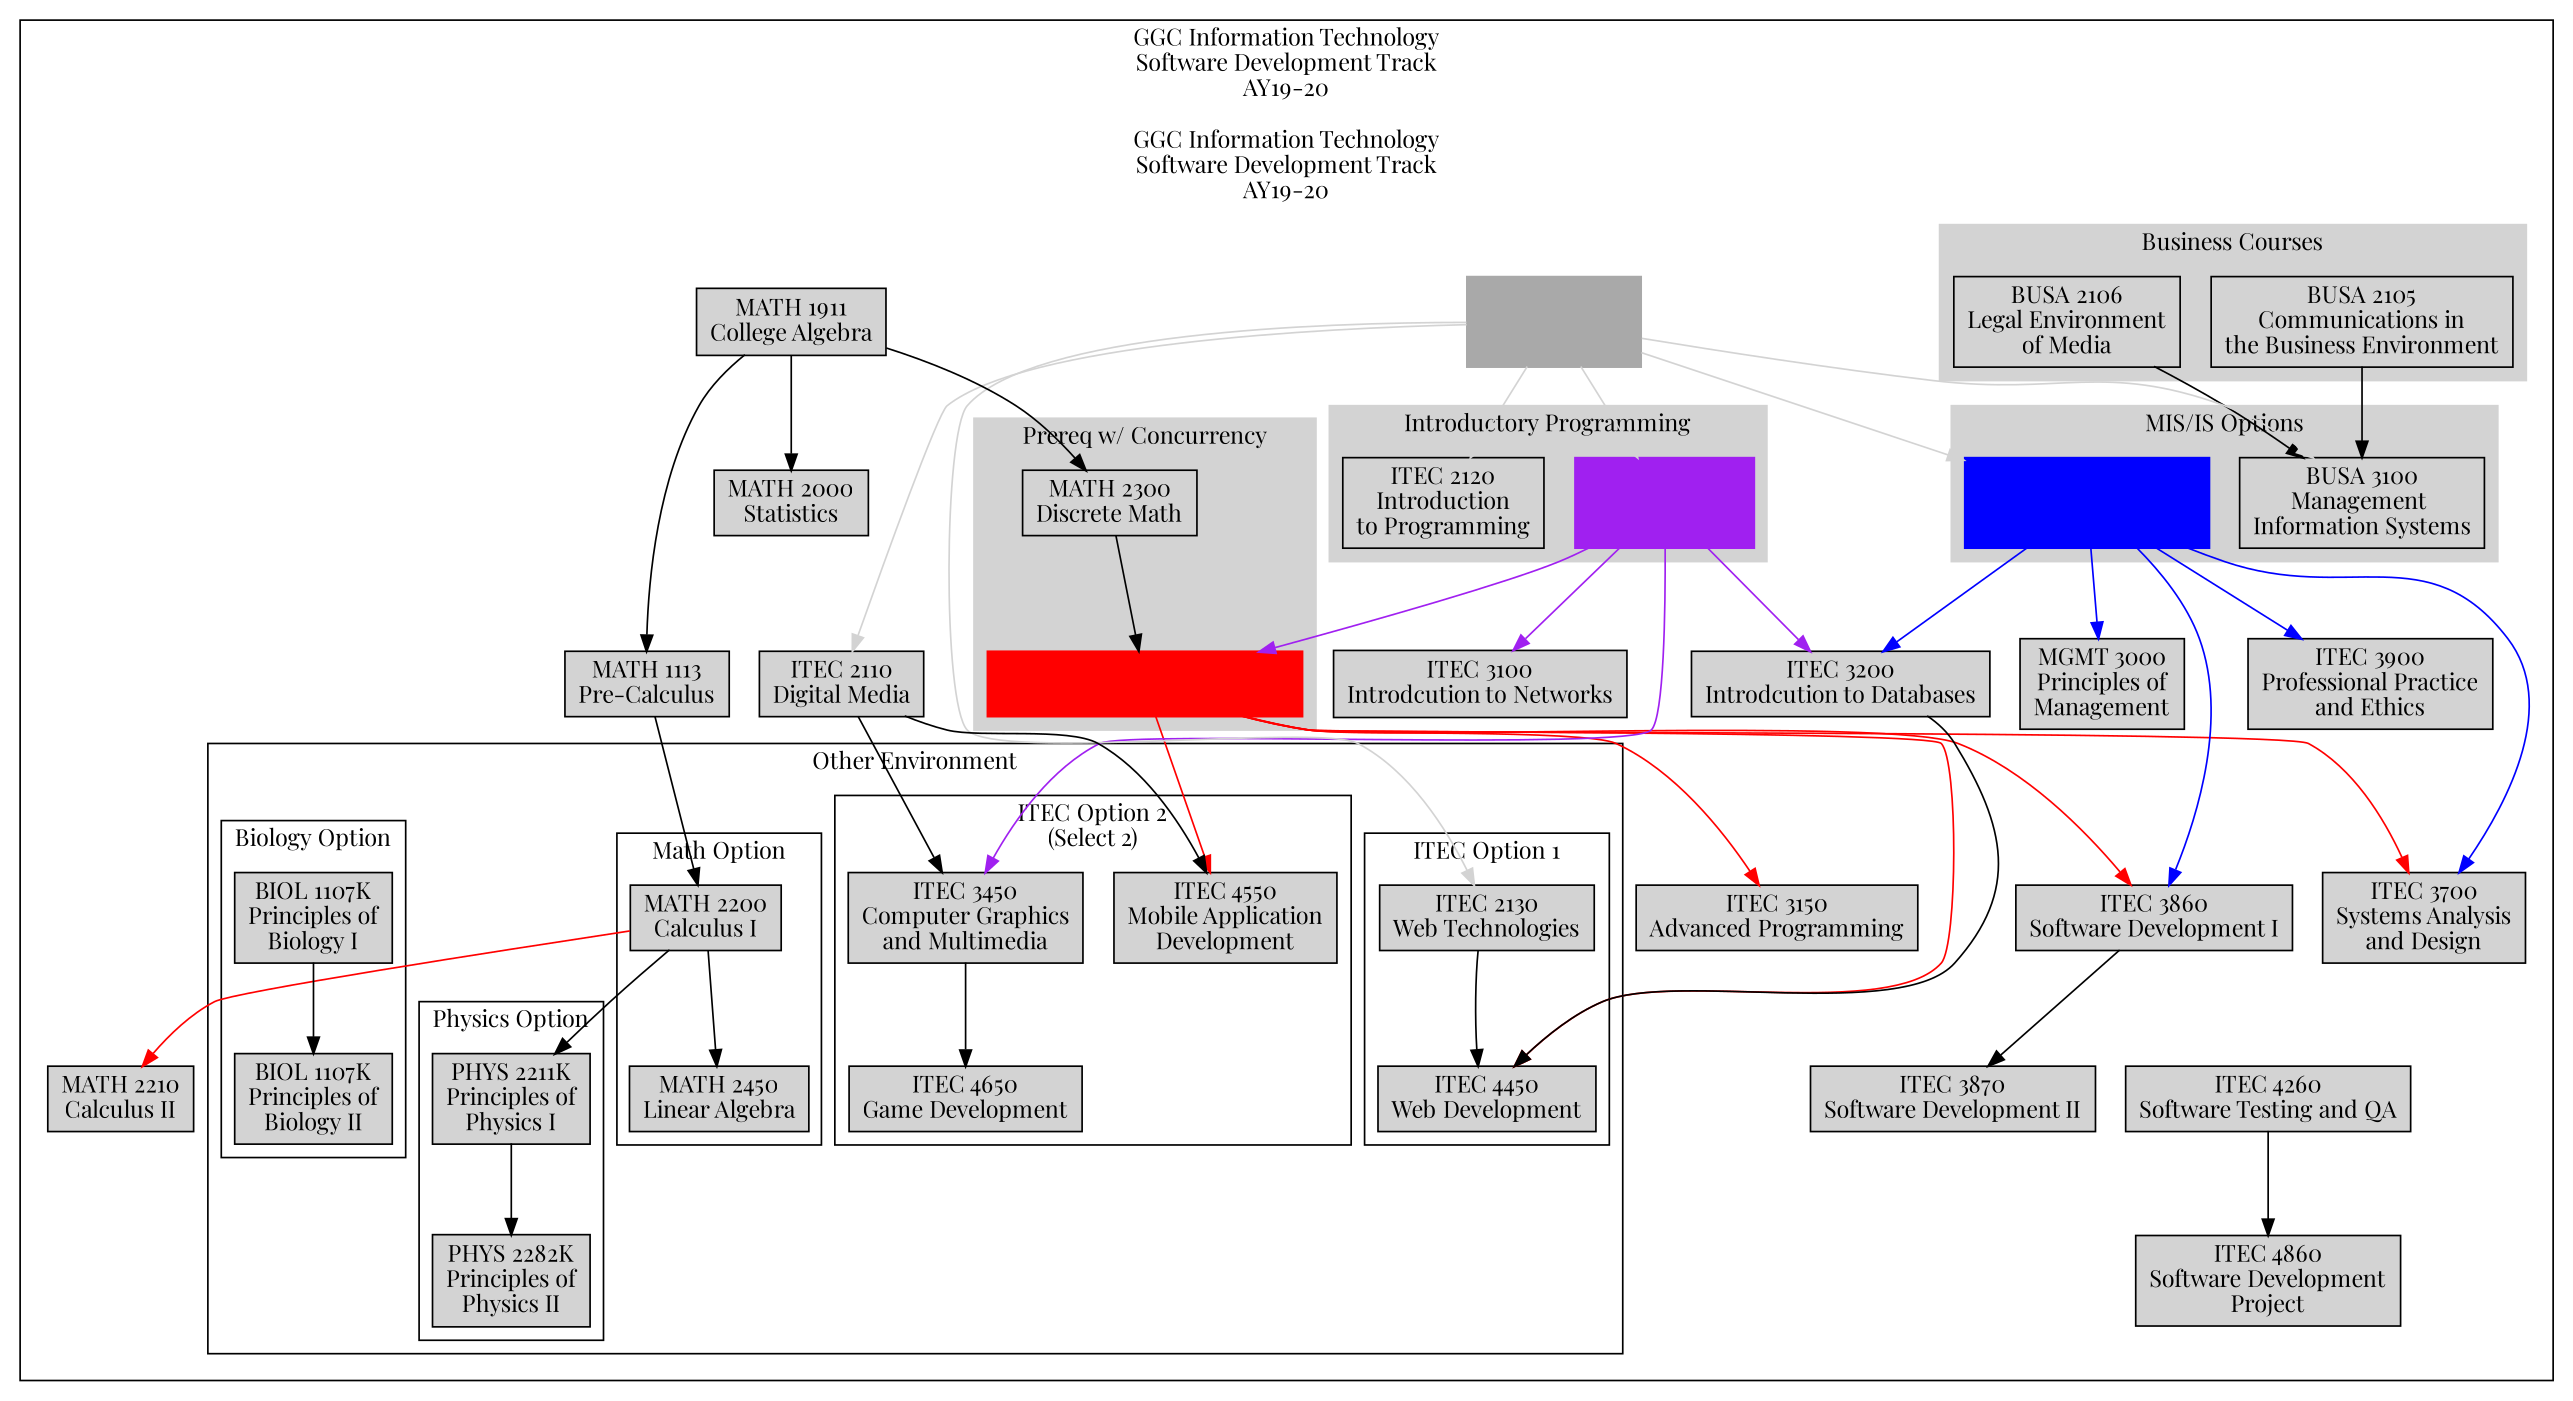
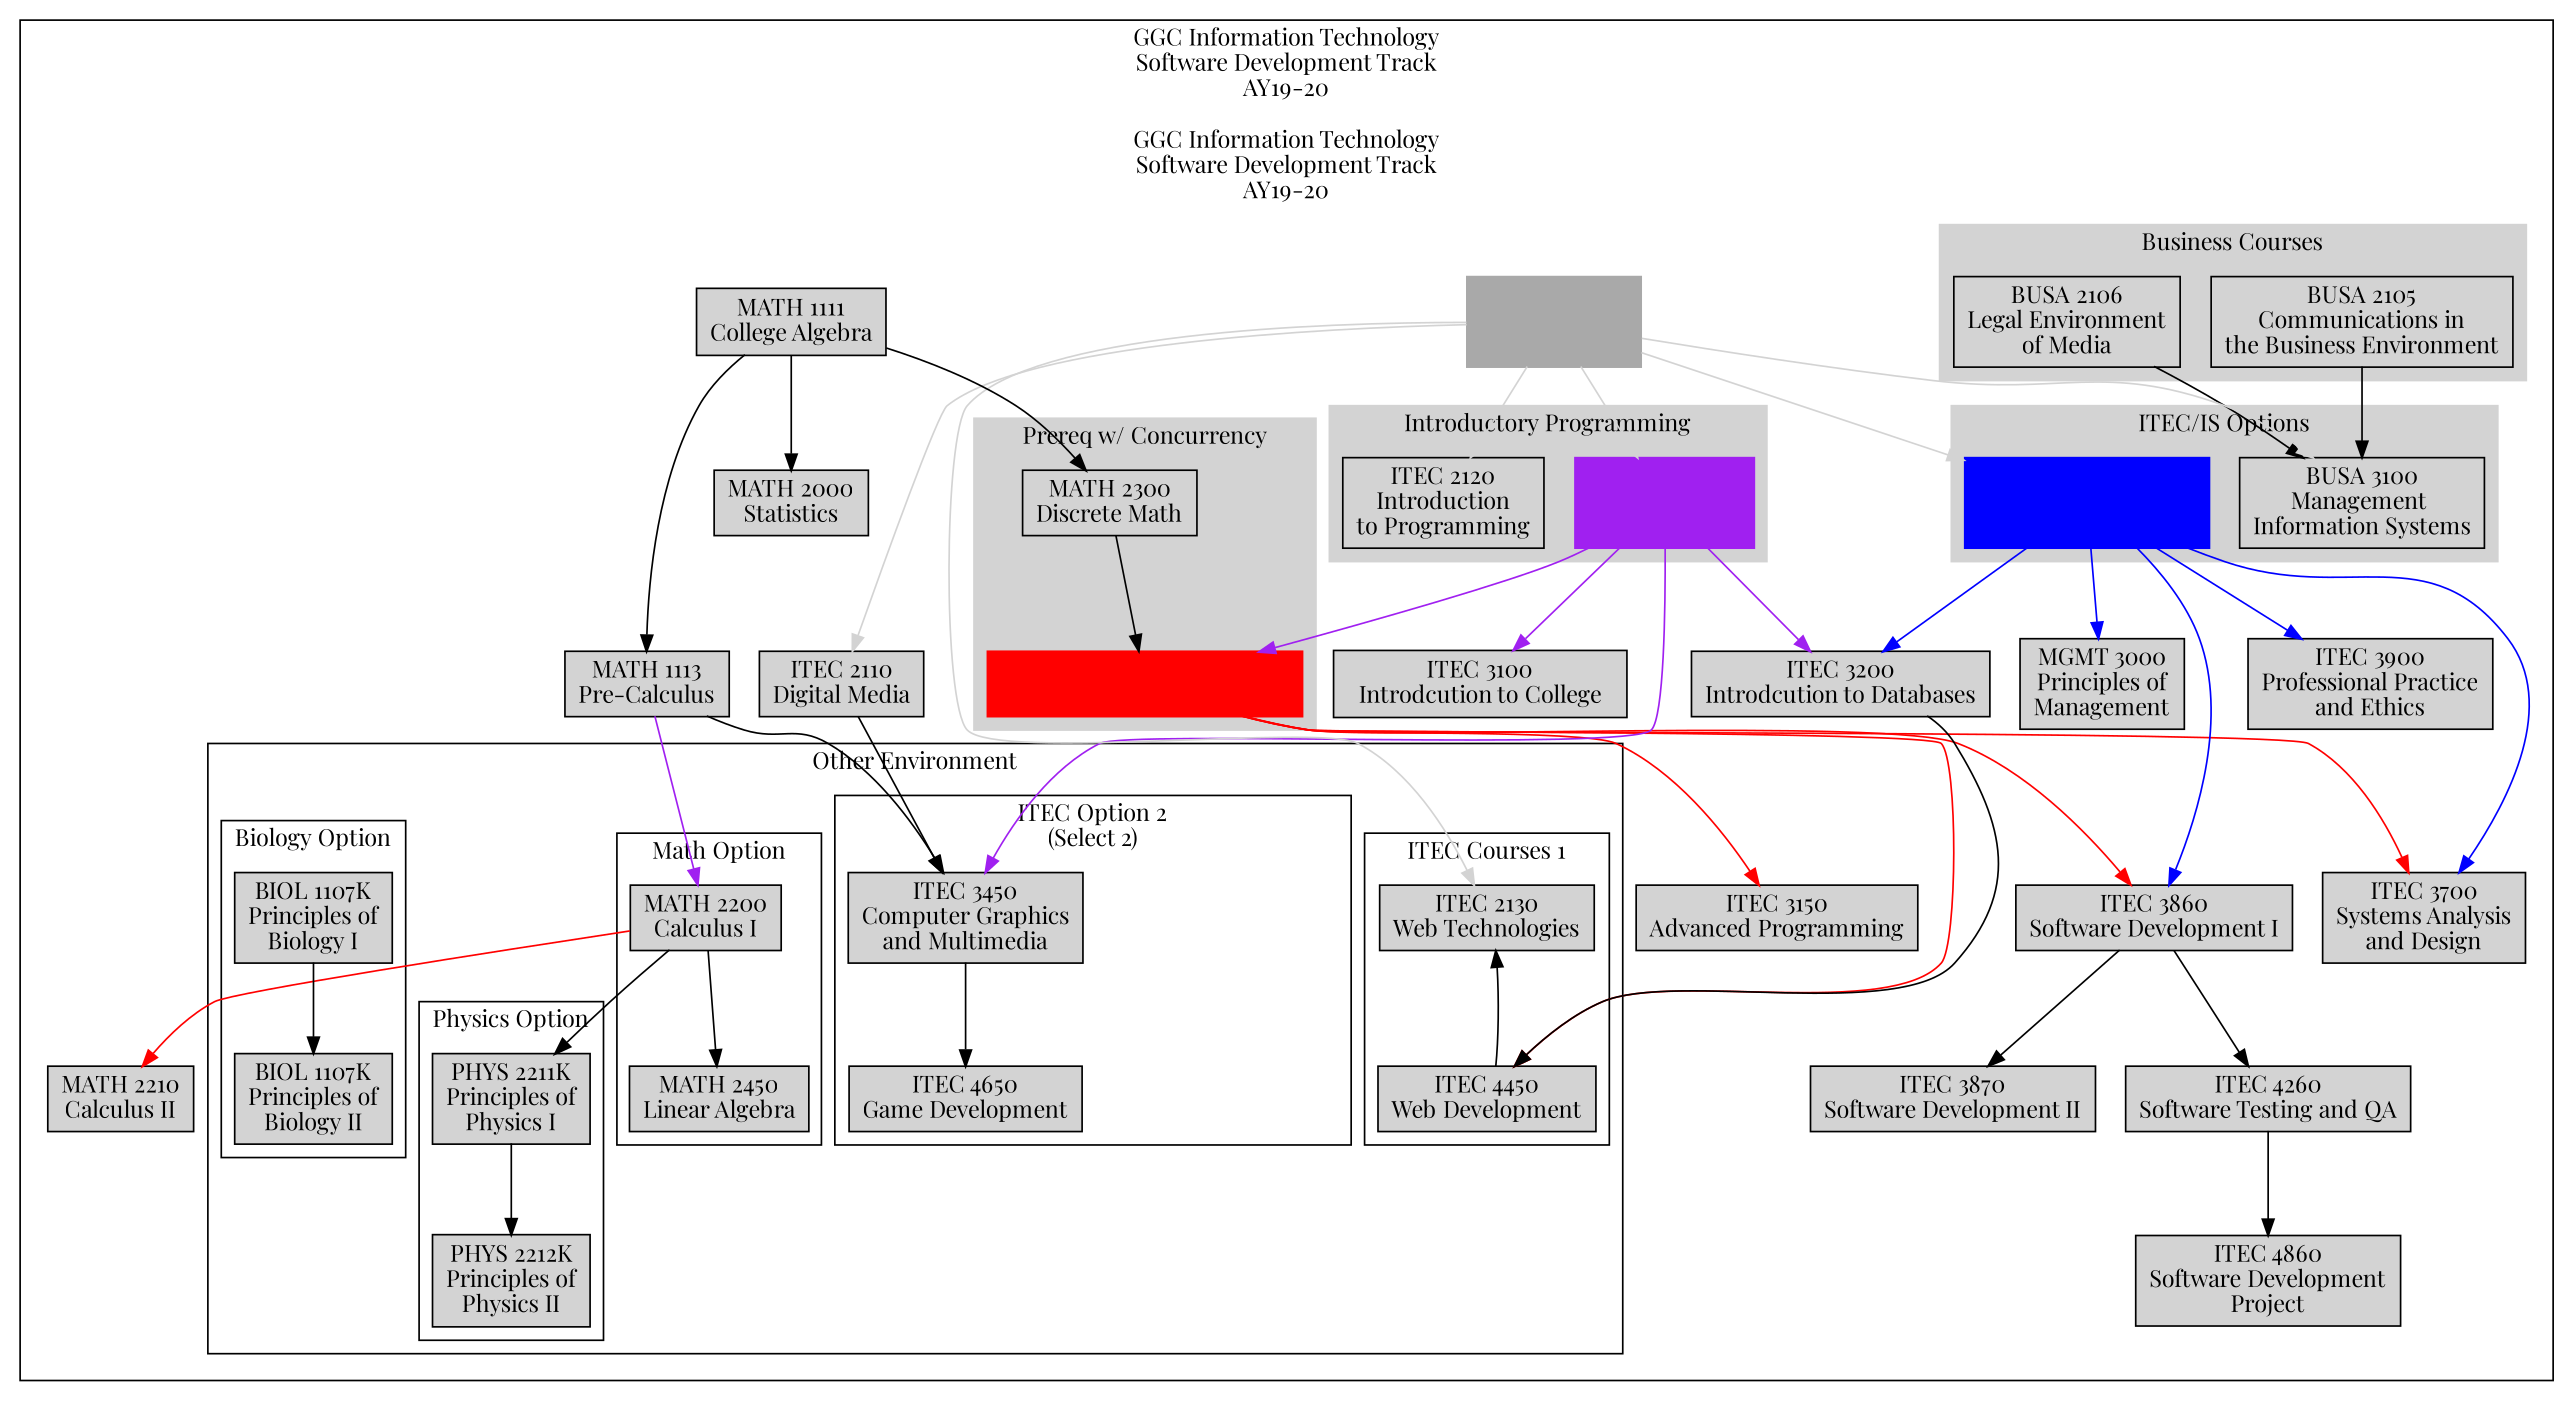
(791, 322) -> (791, 322)
(2225, 425) -> (2225, 425)
(1480, 684) -> (1480, 684)
none -> (847, 756)
(674, 793) -> (674, 793)
(1487, 852) -> (1487, 852)
(1225, 918) -> none
(1476, 1000) -> (1498, 1017)
none -> (2207, 1001)
(511, 1281) -> (511, 1281)
